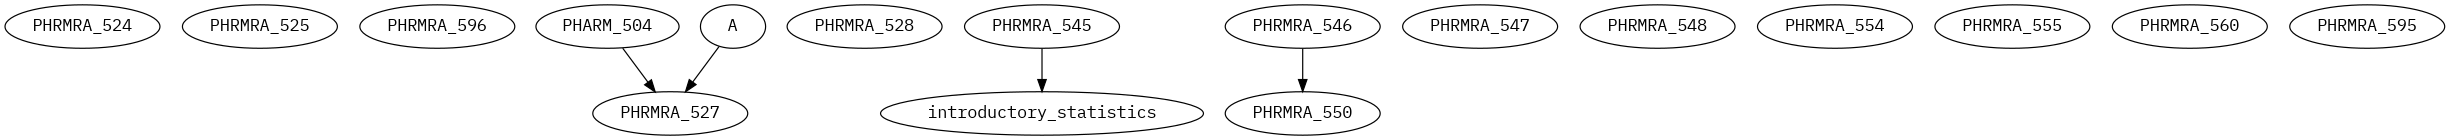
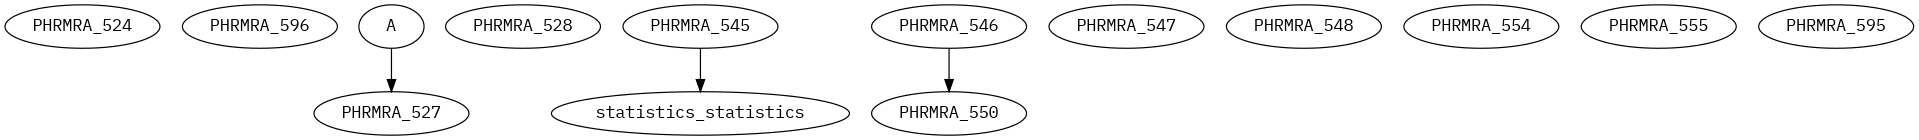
(260, 27) -> none
(608, 27) -> none
(2190, 27) -> none
(1042, 113) -> (700, 113)
